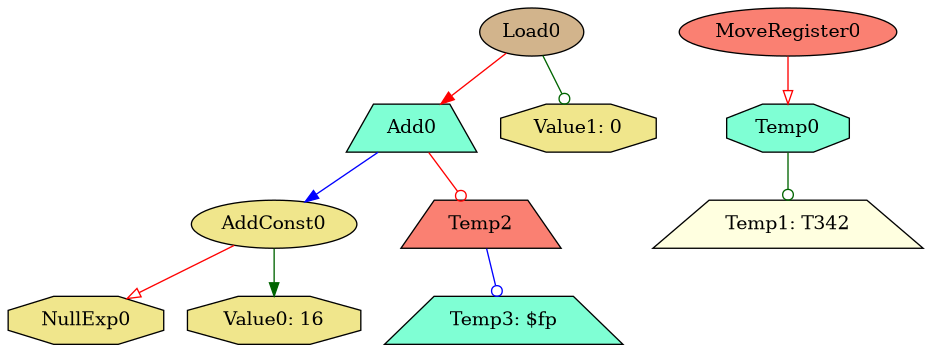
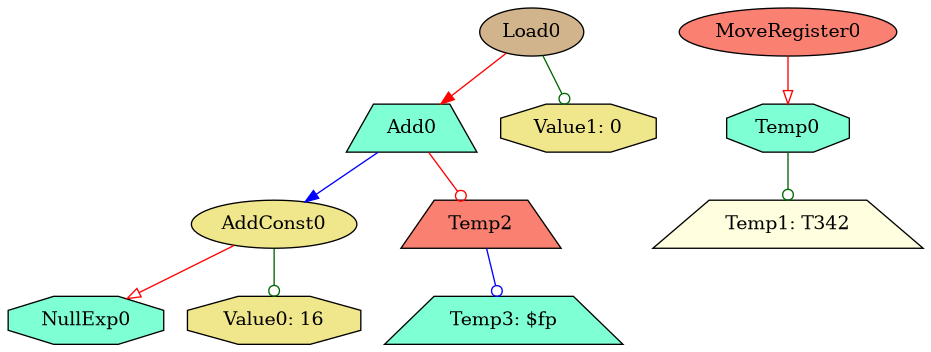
(274, 266) -> (274, 267)
(86, 320) -> (86, 320)
